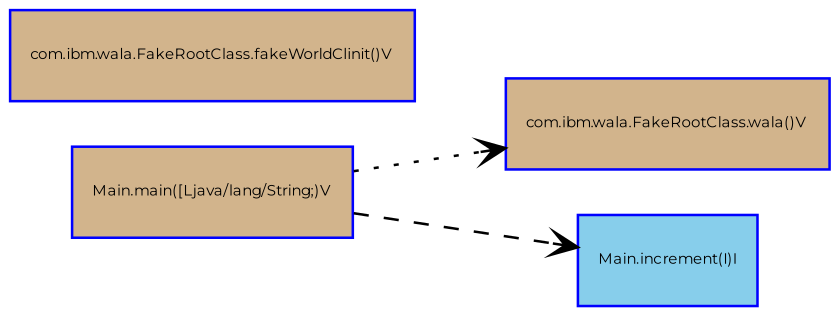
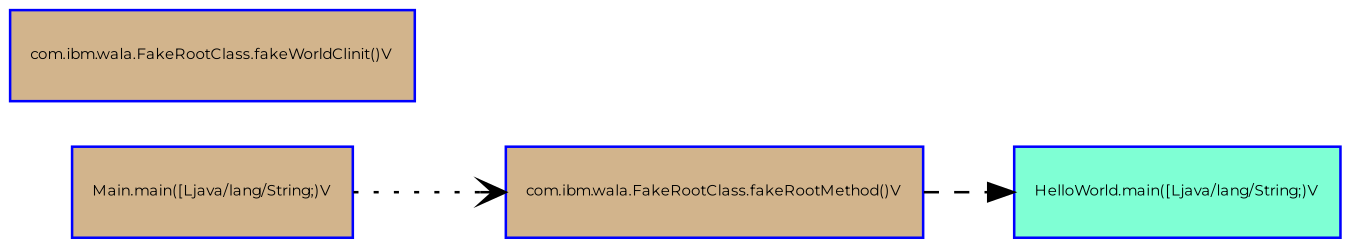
(668, 124) -> (714, 192)
none -> (1177, 192)
(668, 261) -> none
